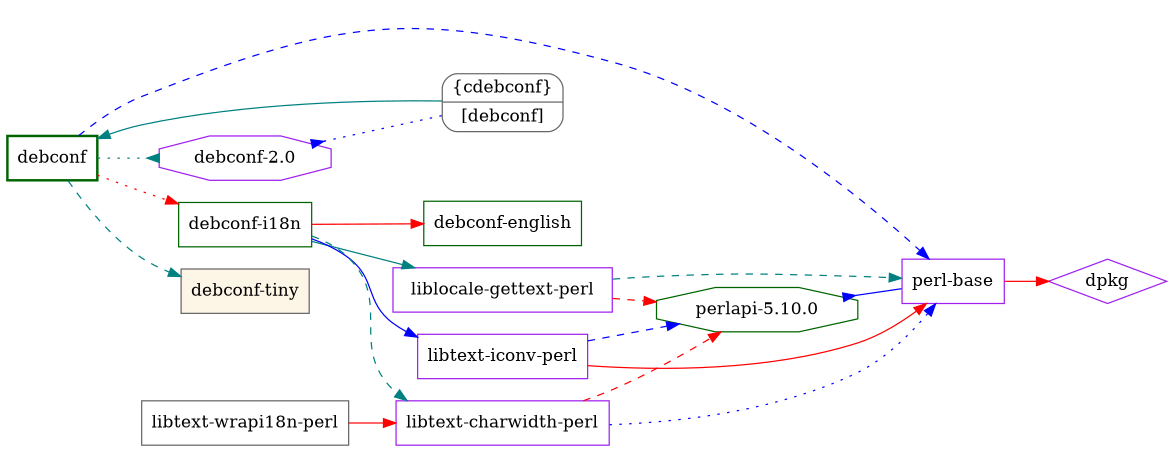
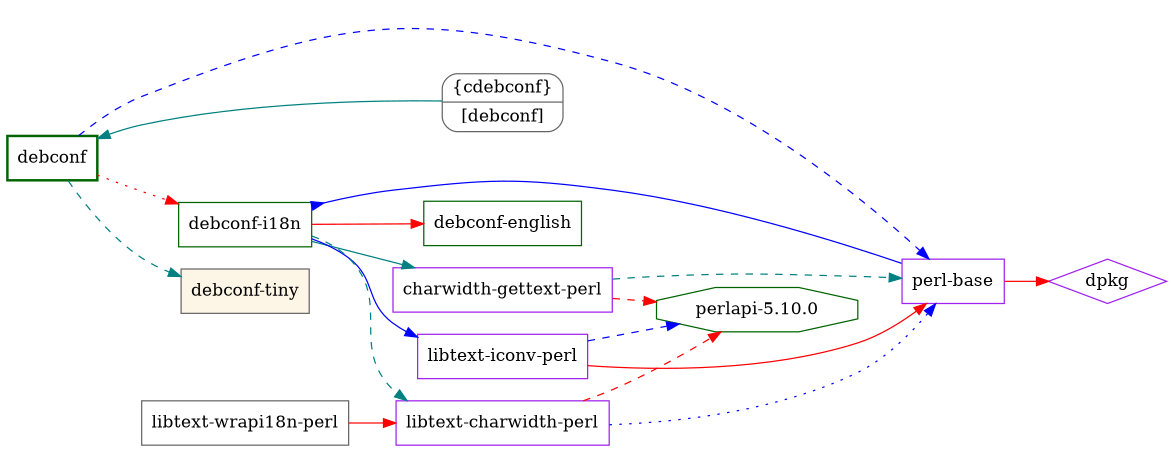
(245, 158) -> none
(503, 290) -> (503, 290)
(879, 292) -> (616, 191)
